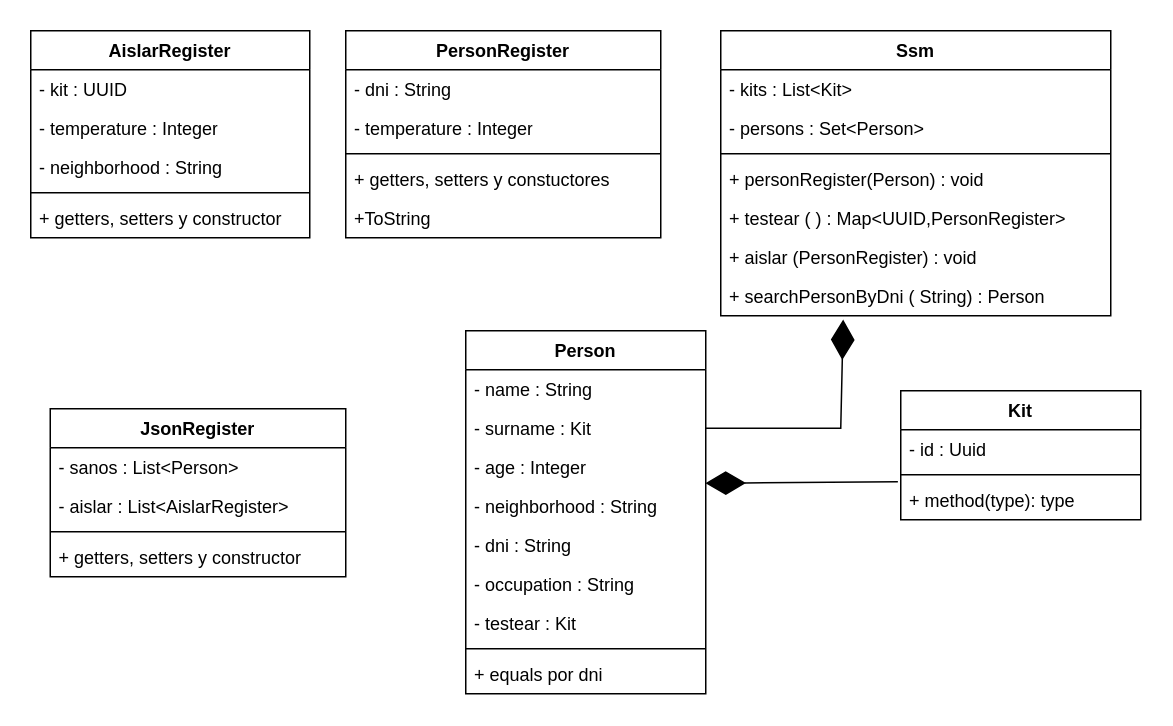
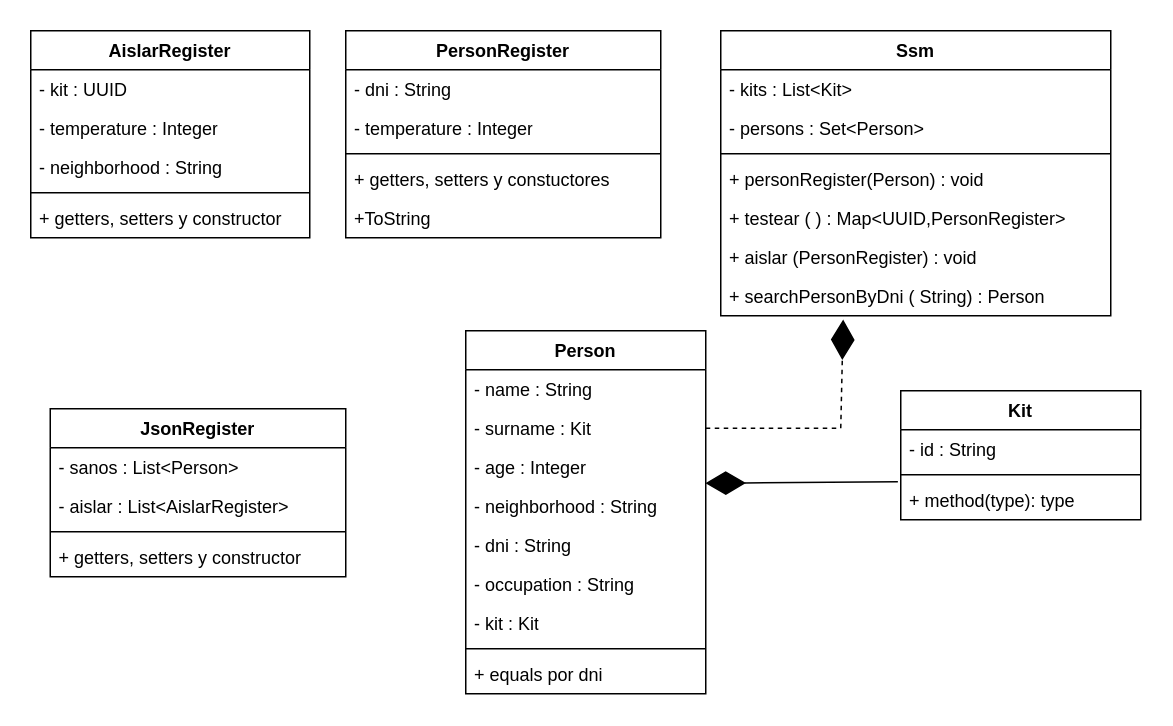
(809, 428) -> (809, 428)
(951, 451) -> (961, 451)
(539, 625) -> (516, 625)
